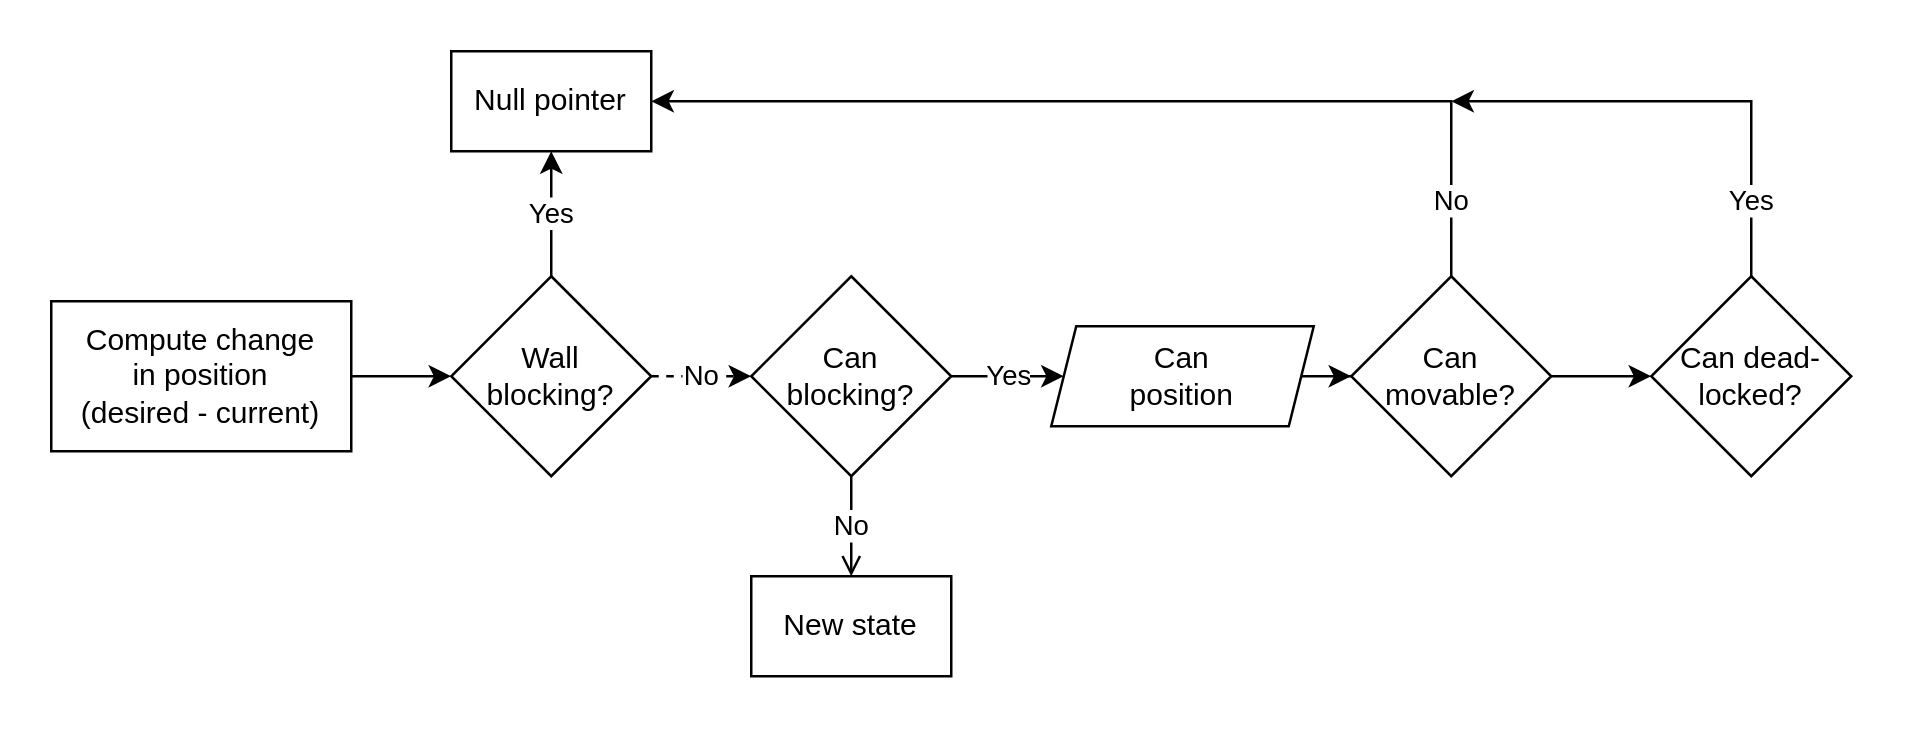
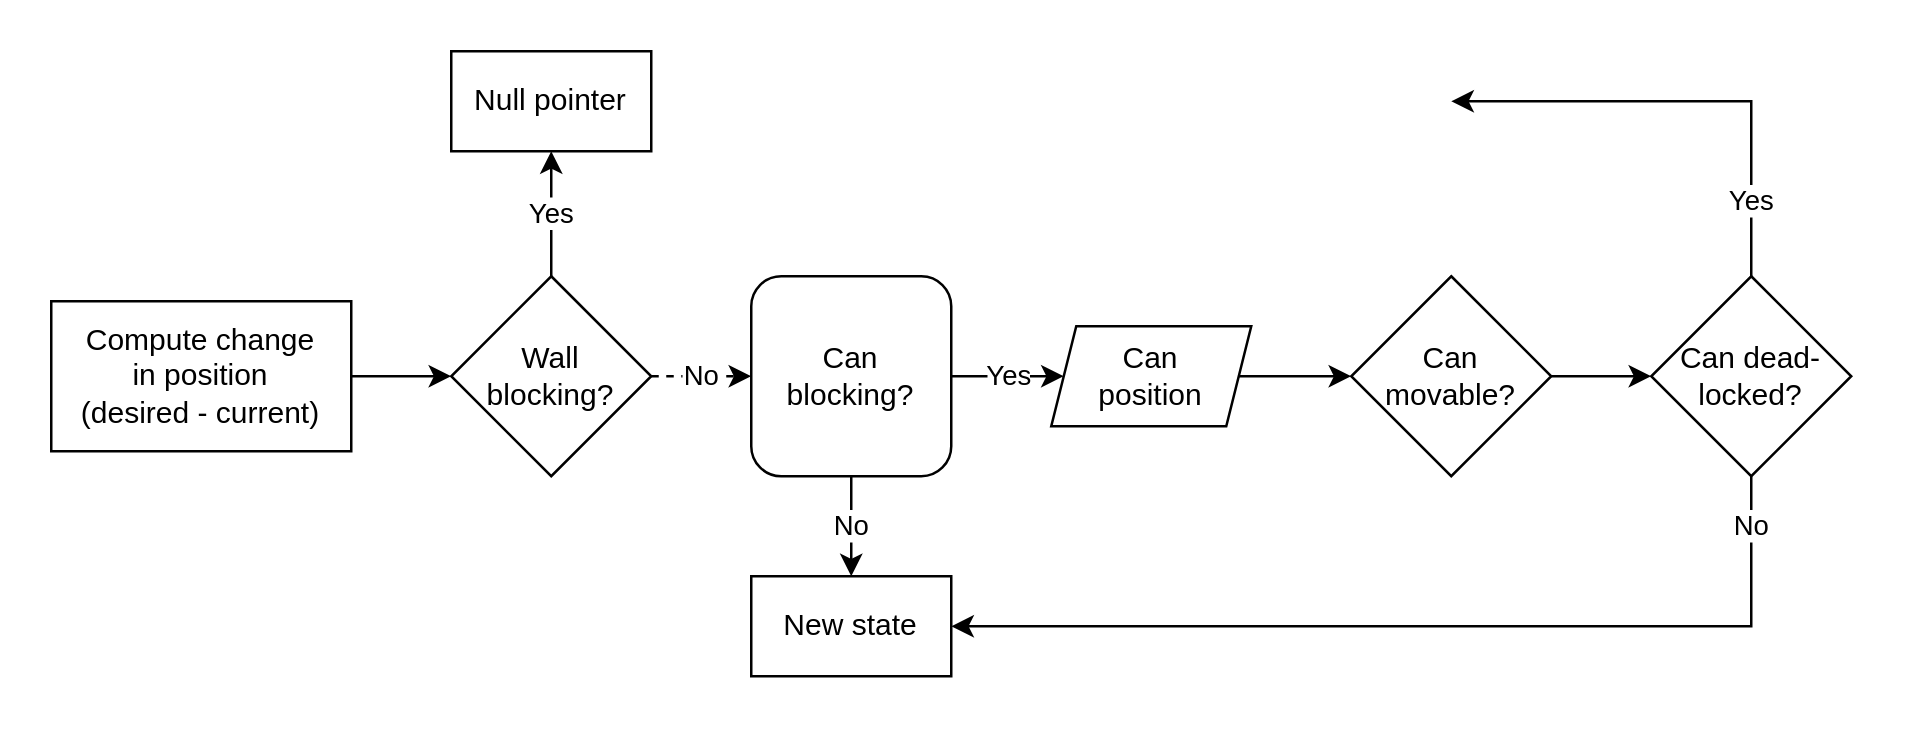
(1147, 101) -> none
(851, 376) -> (851, 376)
(1183, 376) -> (1151, 376)
(851, 562) -> (851, 558)
none -> (1434, 626)
